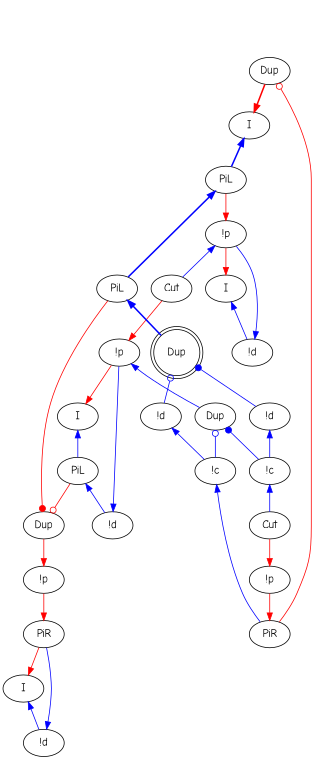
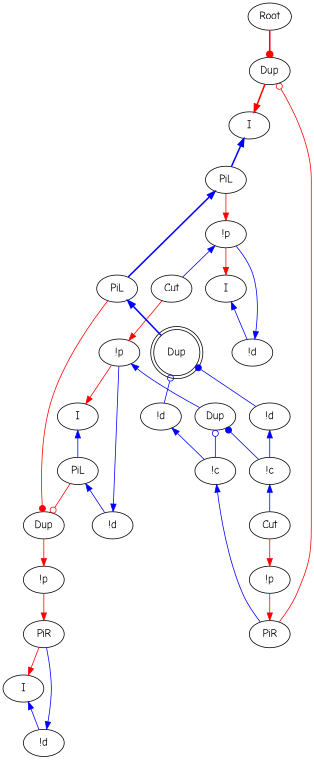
none -> (270, 17)
